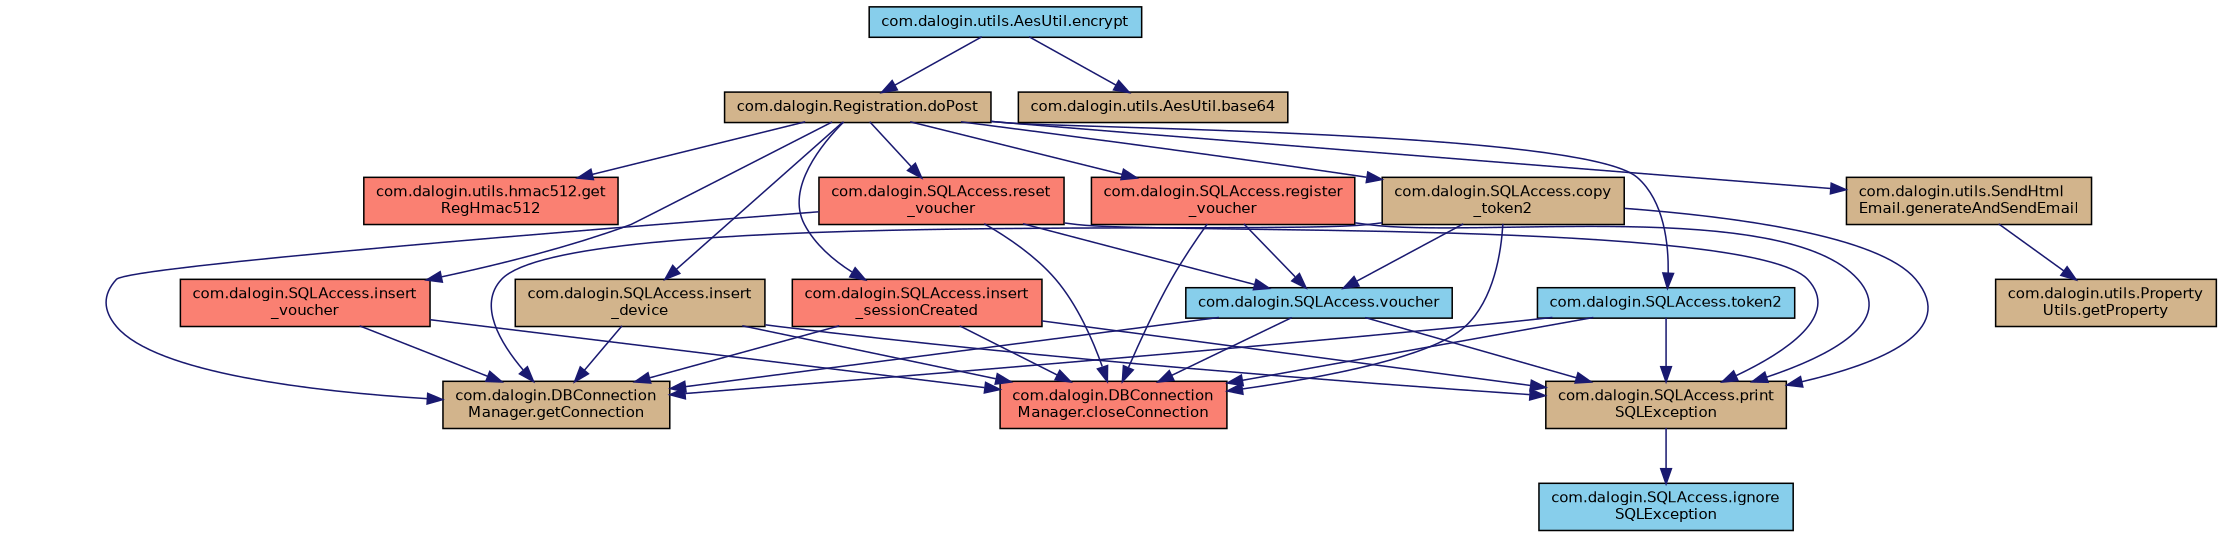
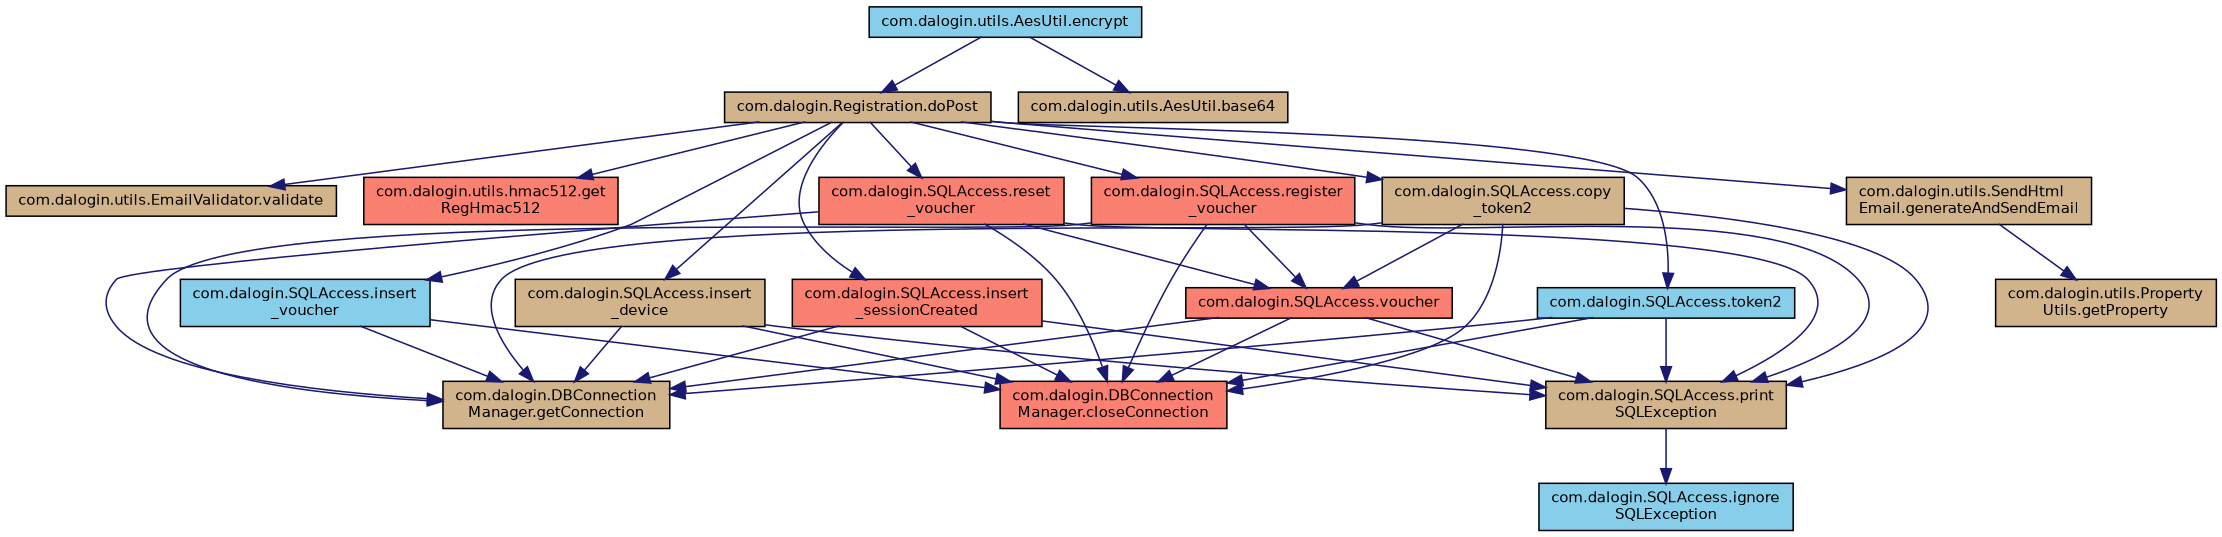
none -> (171, 201)
none -> (420, 235)
(305, 303) -> (305, 303)
(1319, 303) -> (1319, 303)
